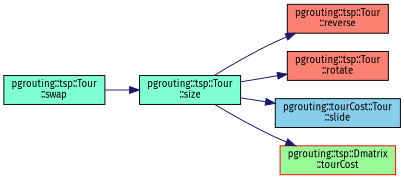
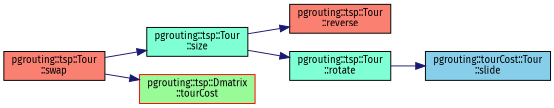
(338, 66) -> (340, 66)
(54, 90) -> (54, 66)
(253, 100) -> (403, 66)
(250, 125) -> (117, 76)
